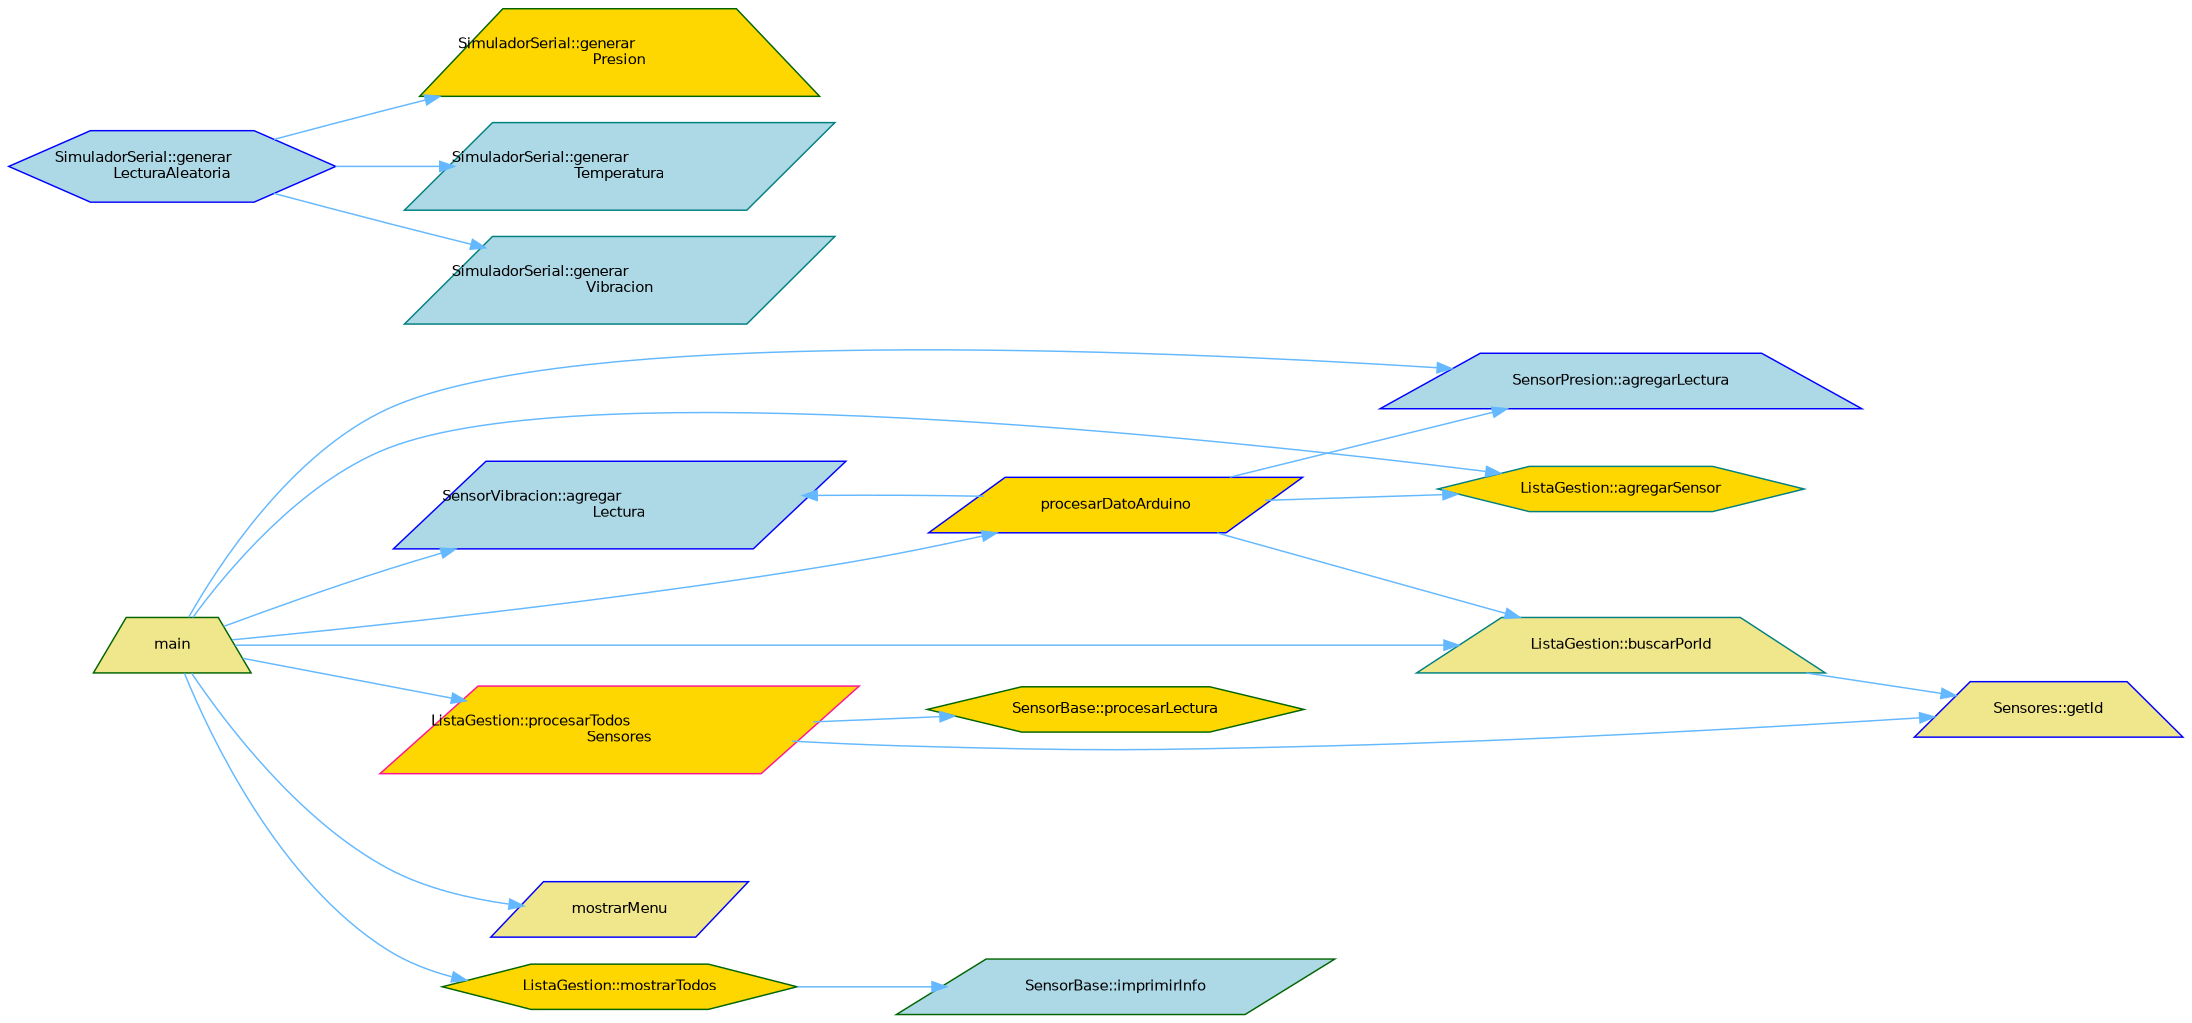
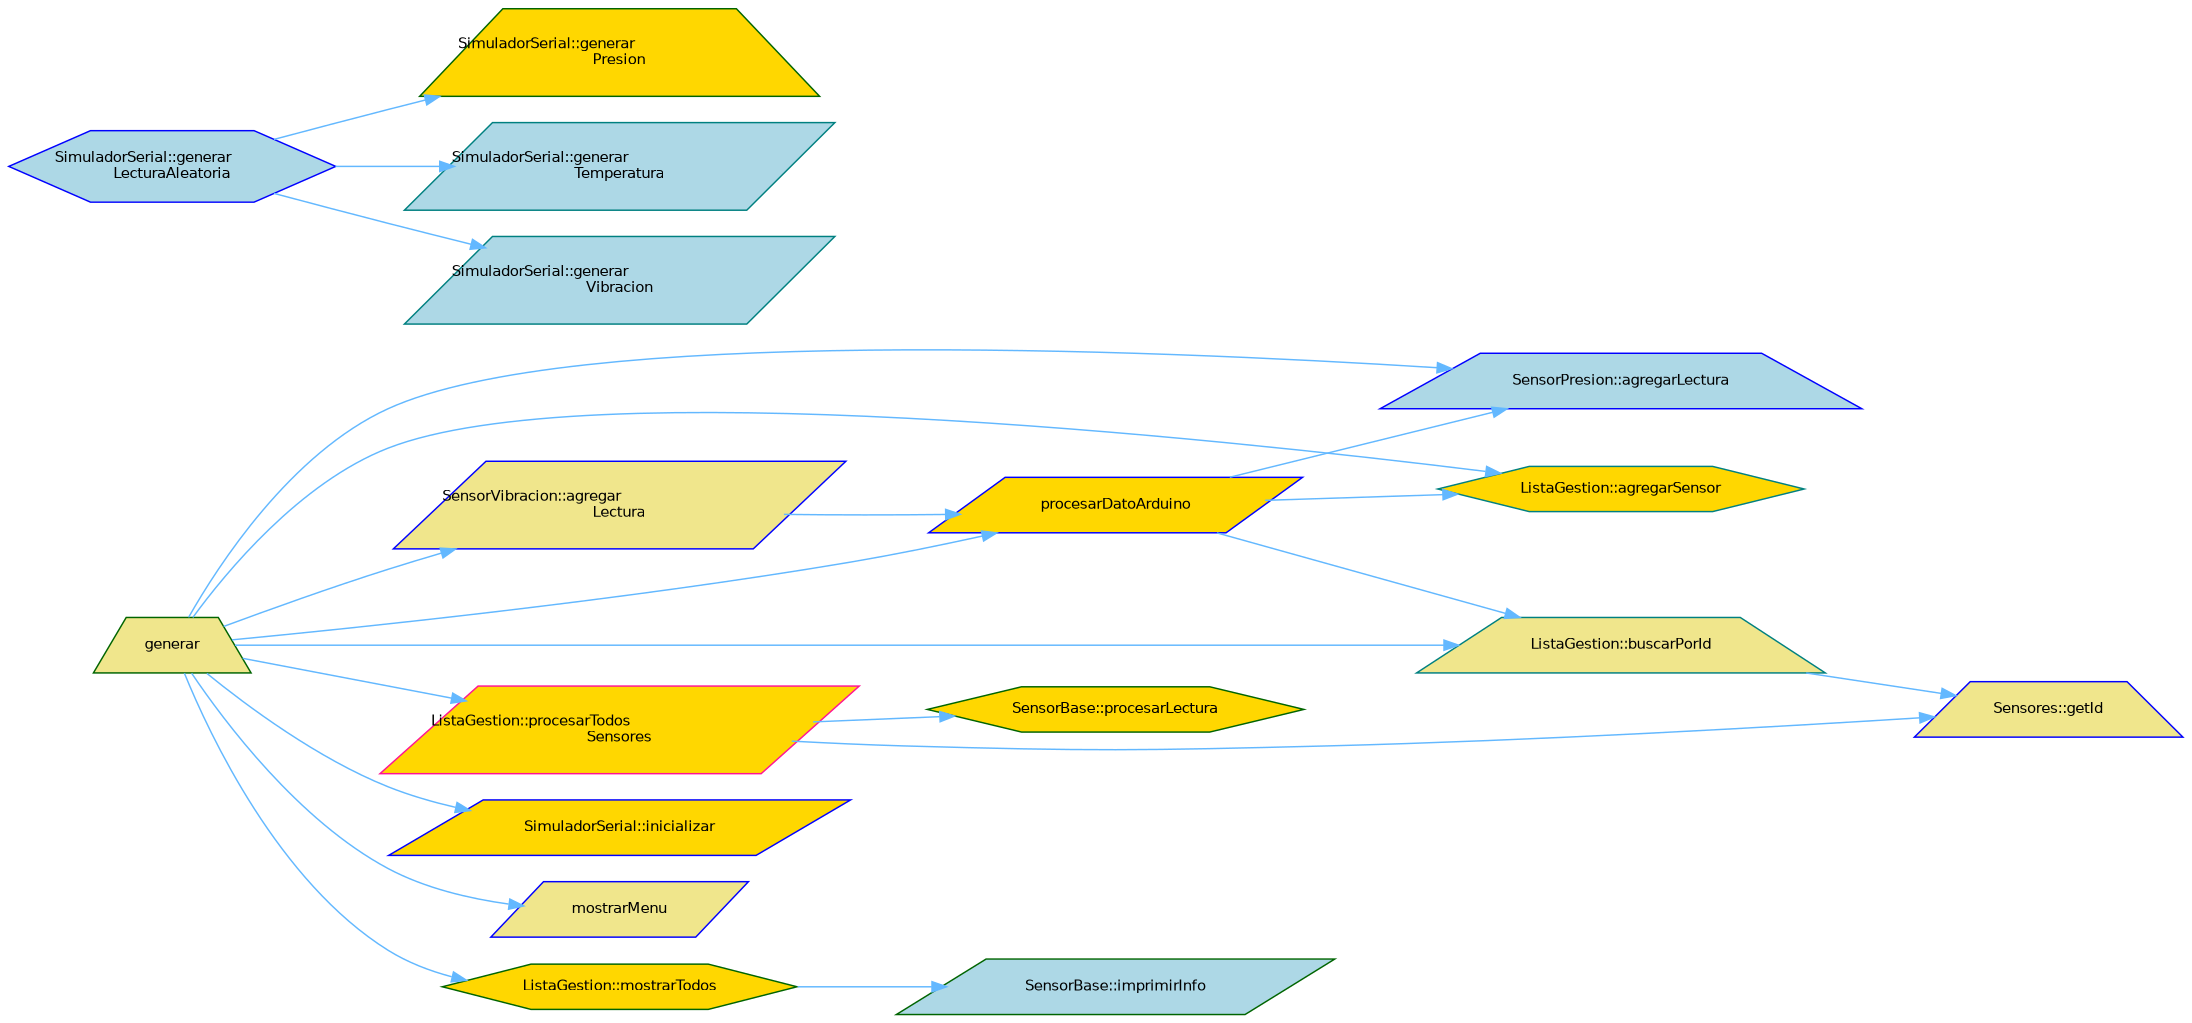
(901, 495) -> (865, 515)
(620, 505) -> (620, 505)
(172, 645) -> (172, 645)
none -> (620, 828)
